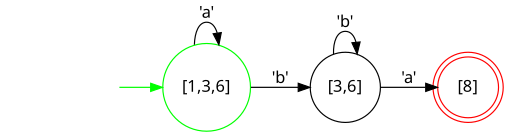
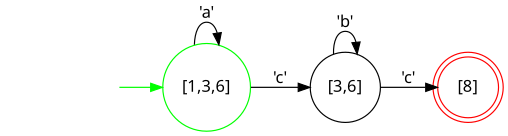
(281, 79) -> (281, 79)
(409, 79) -> (409, 79)
